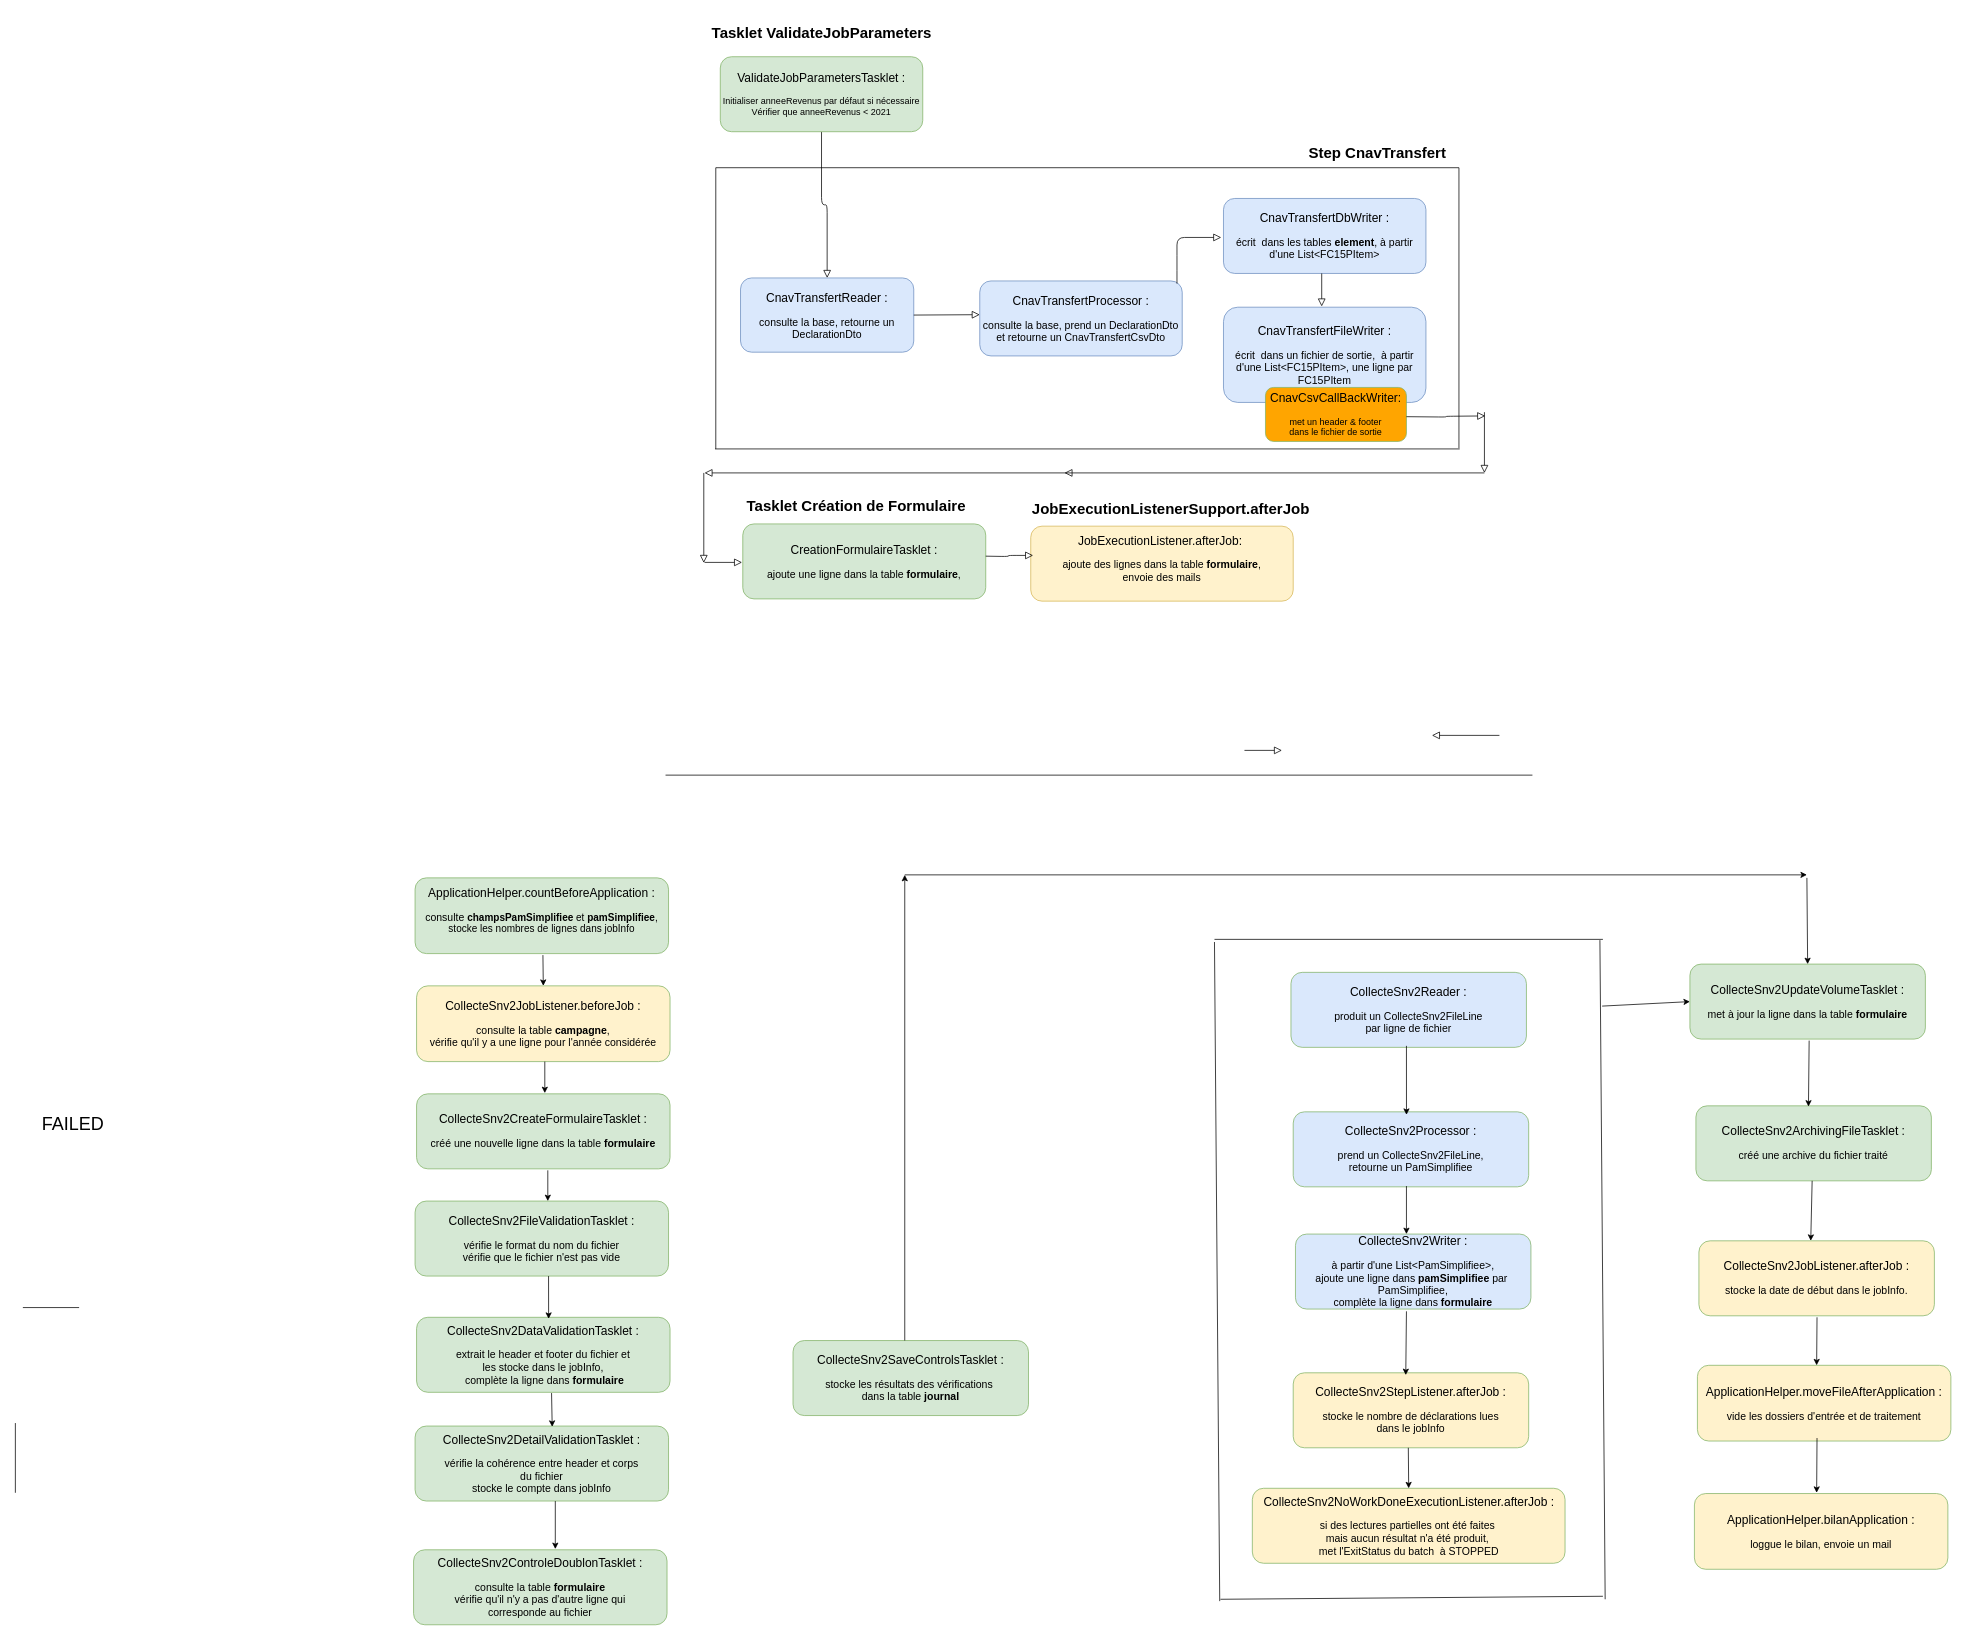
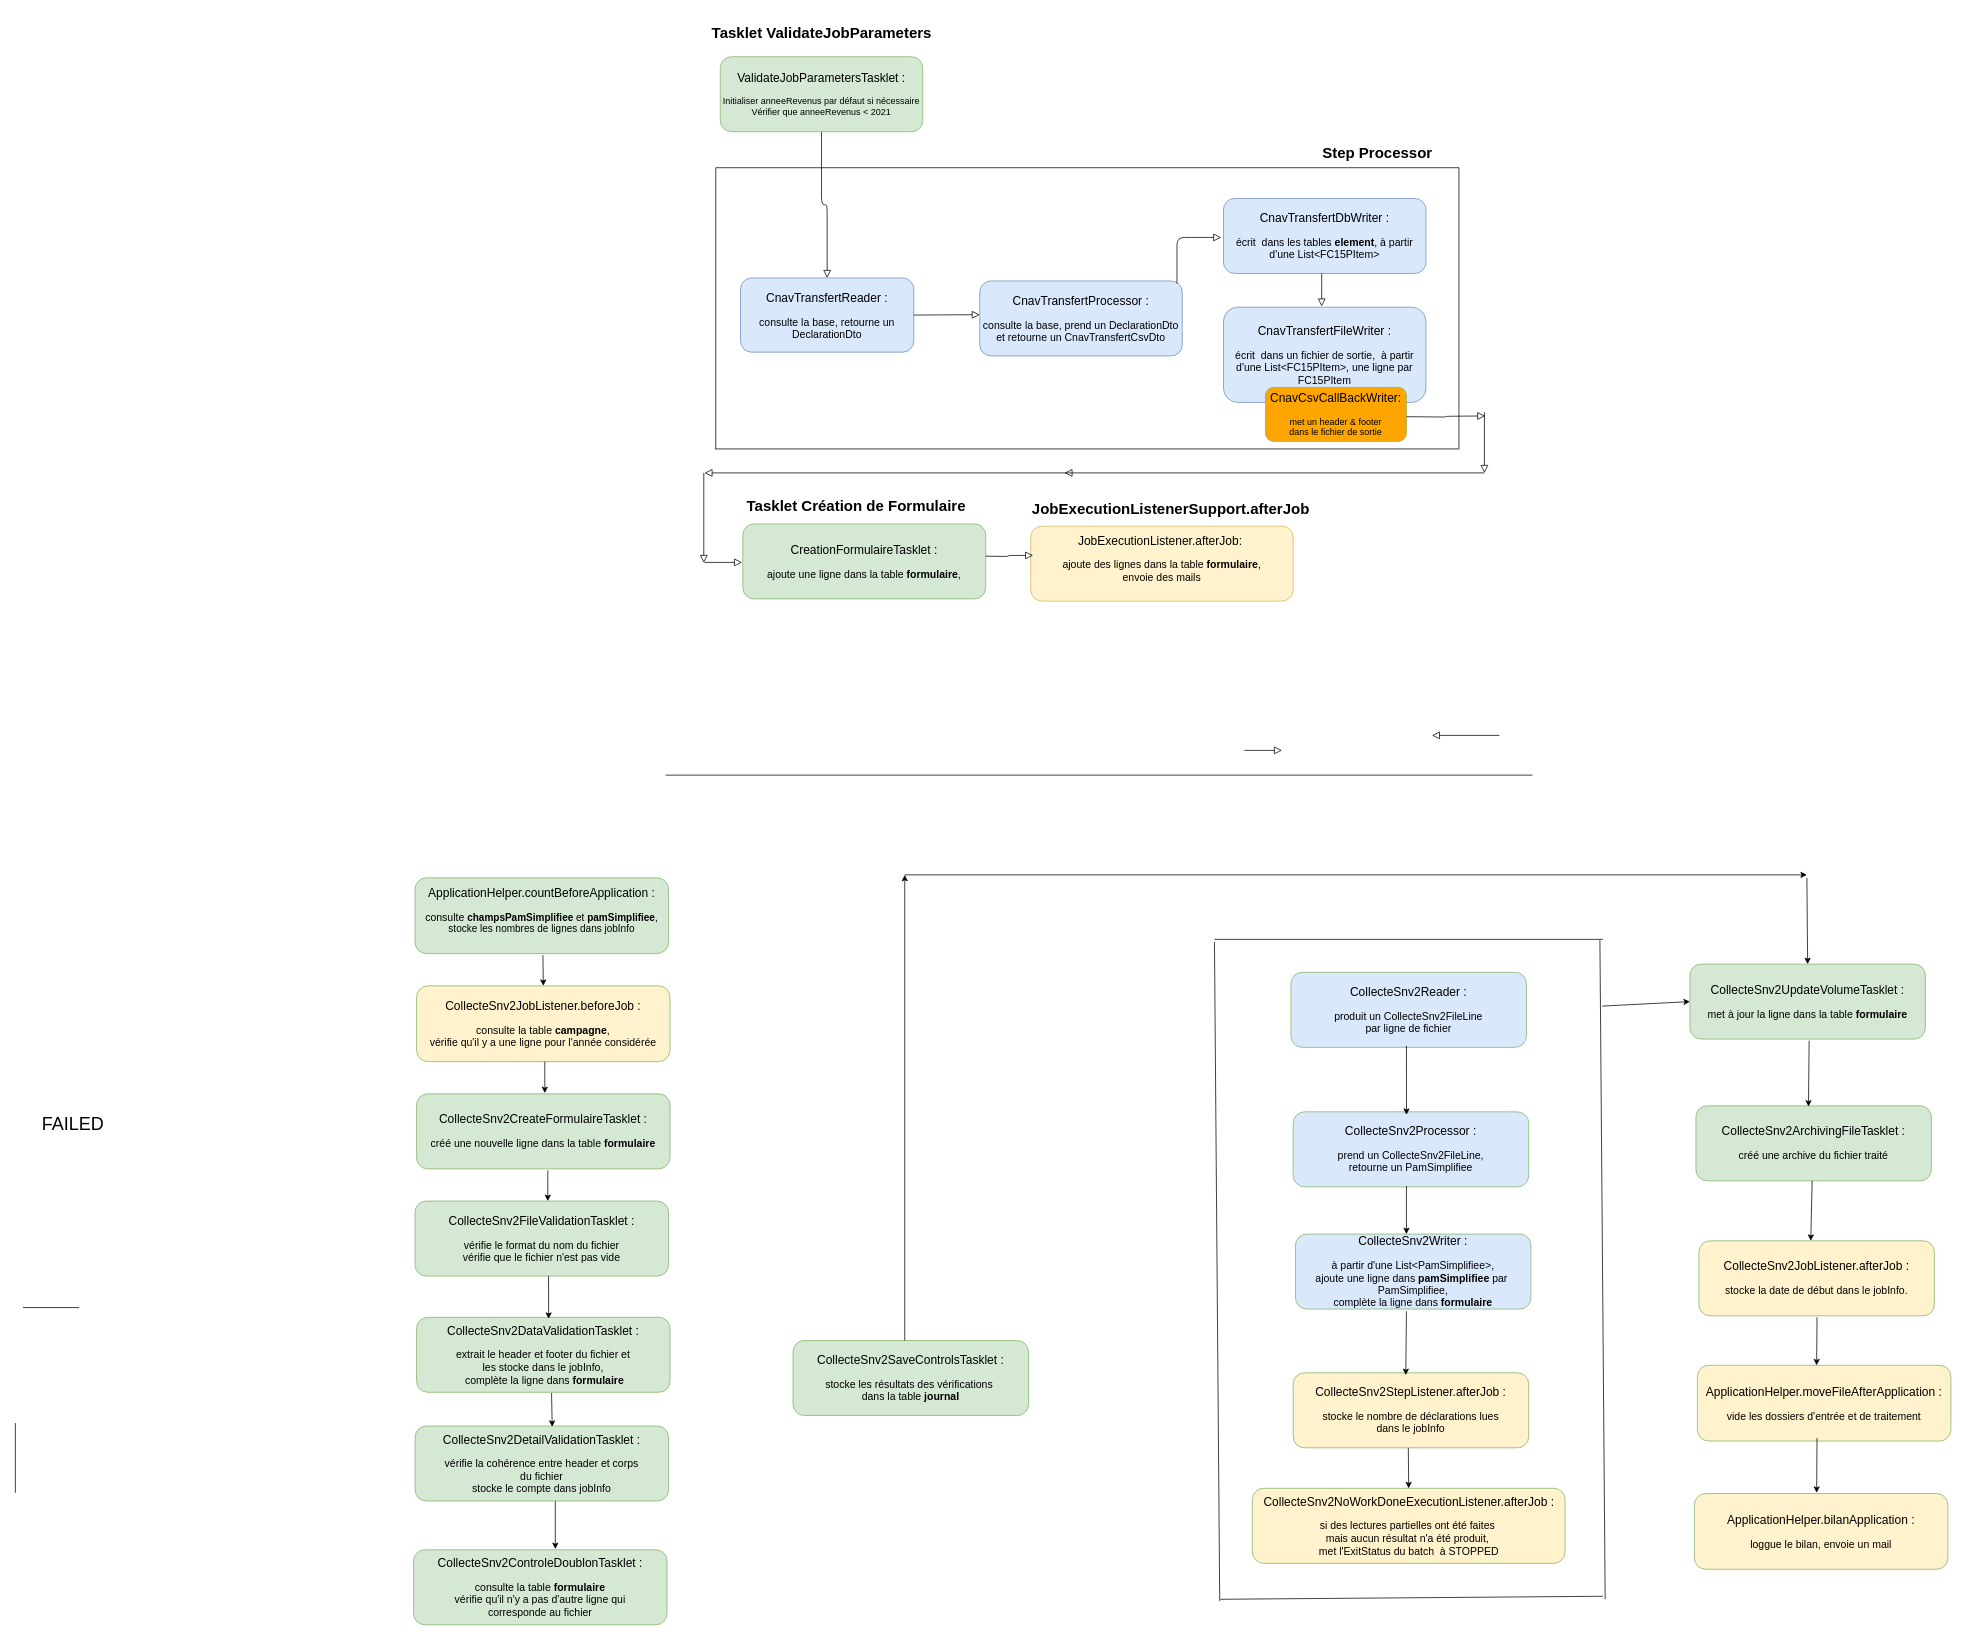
(1378, 153) -> (1378, 153)
